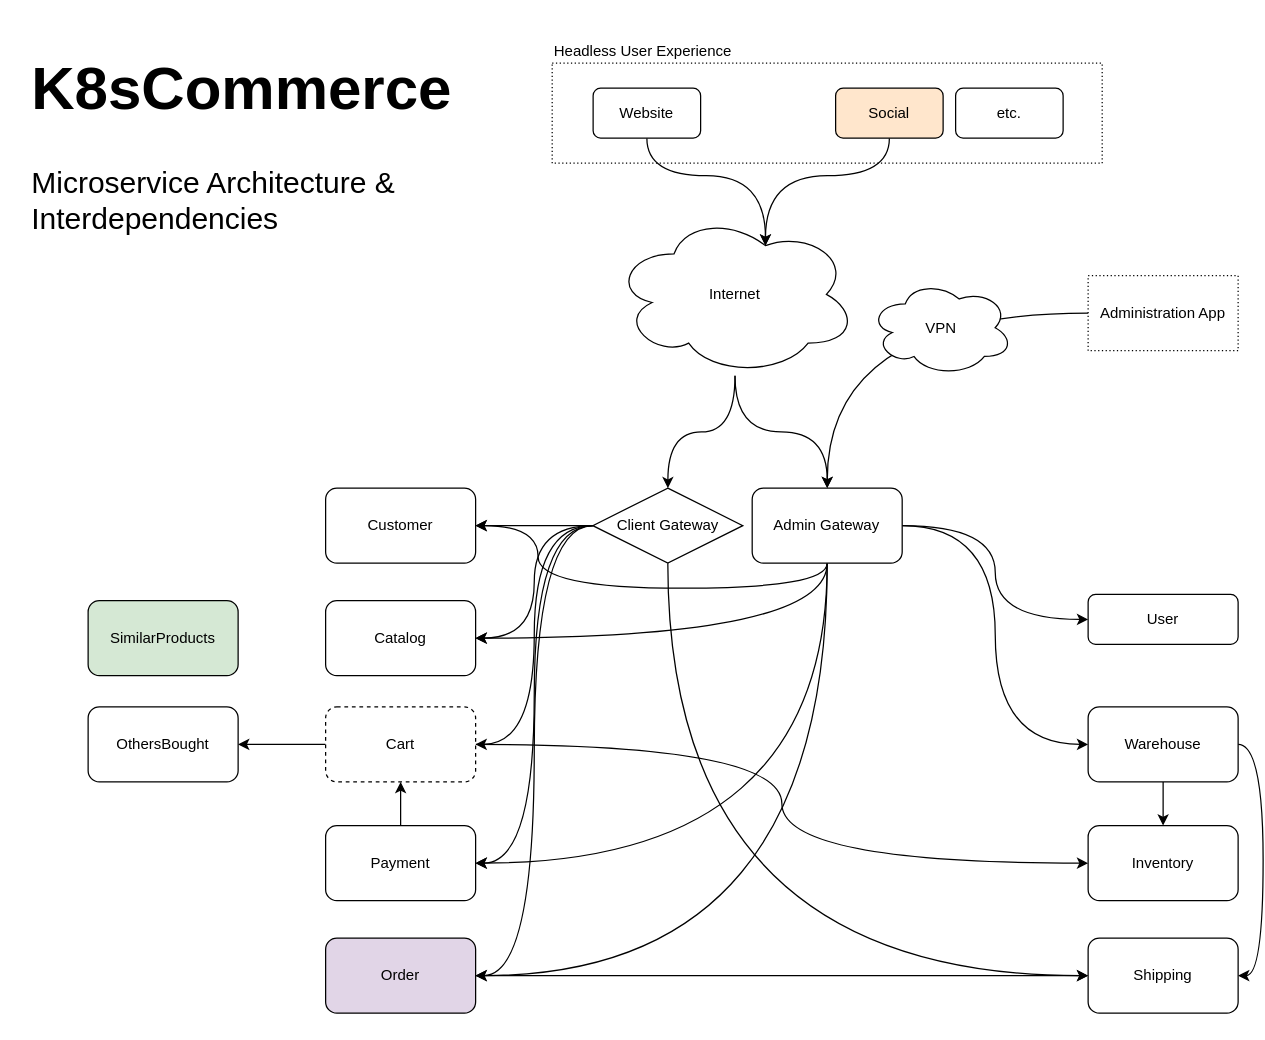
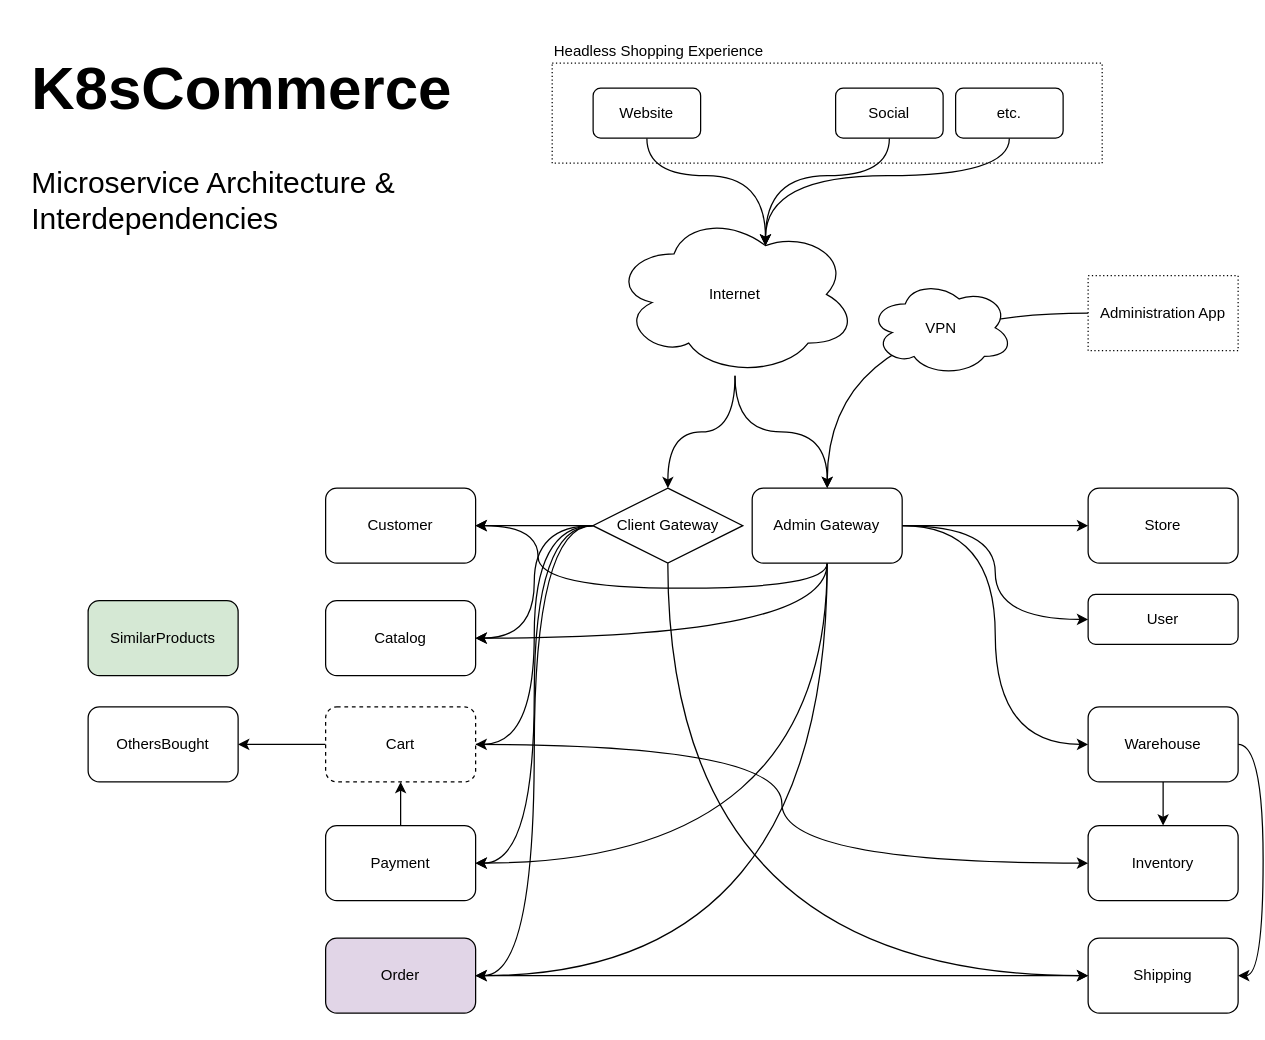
(647, 50) -> (662, 50)
(889, 113) -> (889, 113)
none -> (888, 176)
none -> (1008, 526)
none -> (1163, 526)
